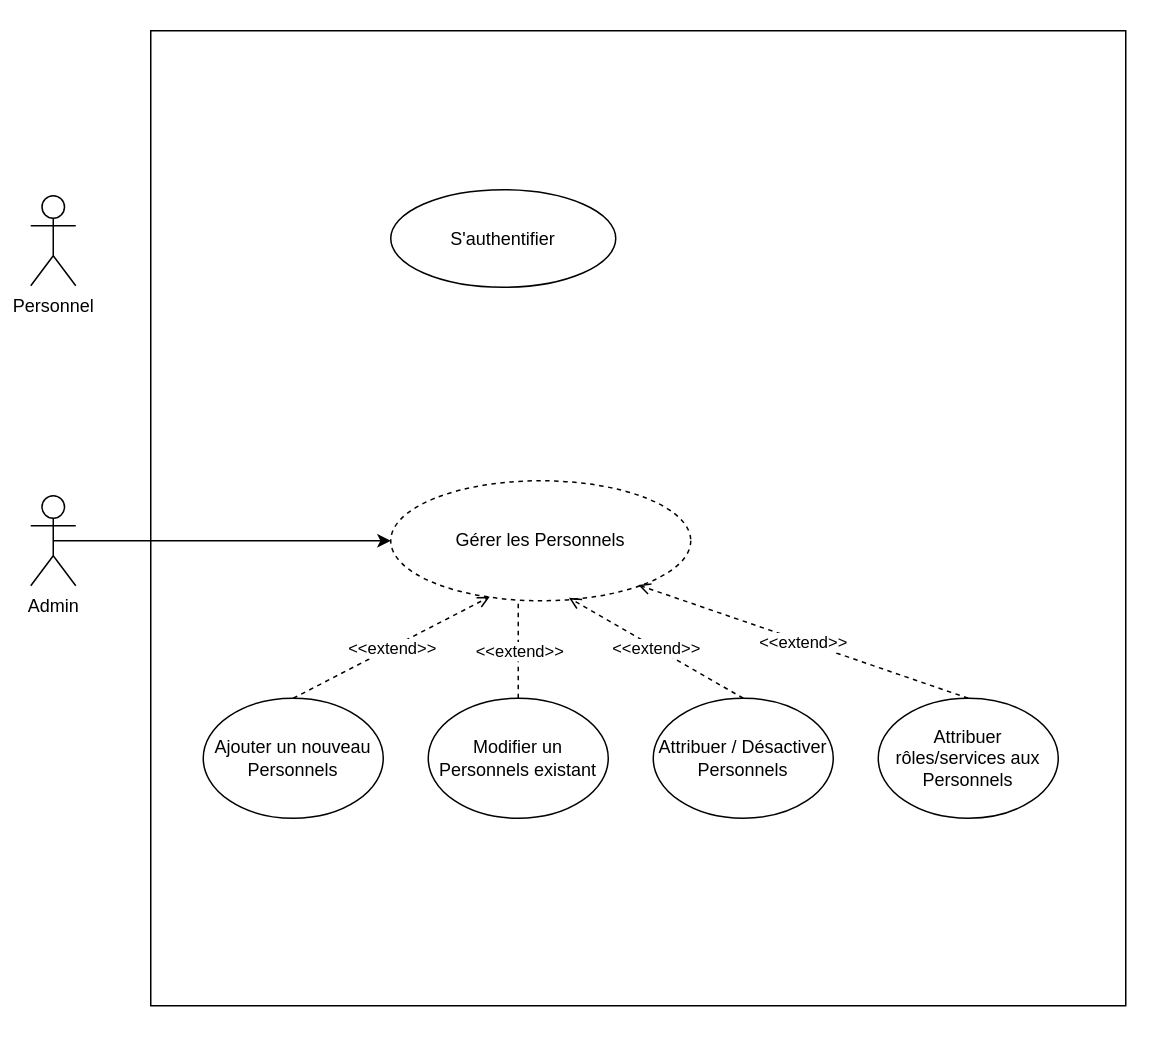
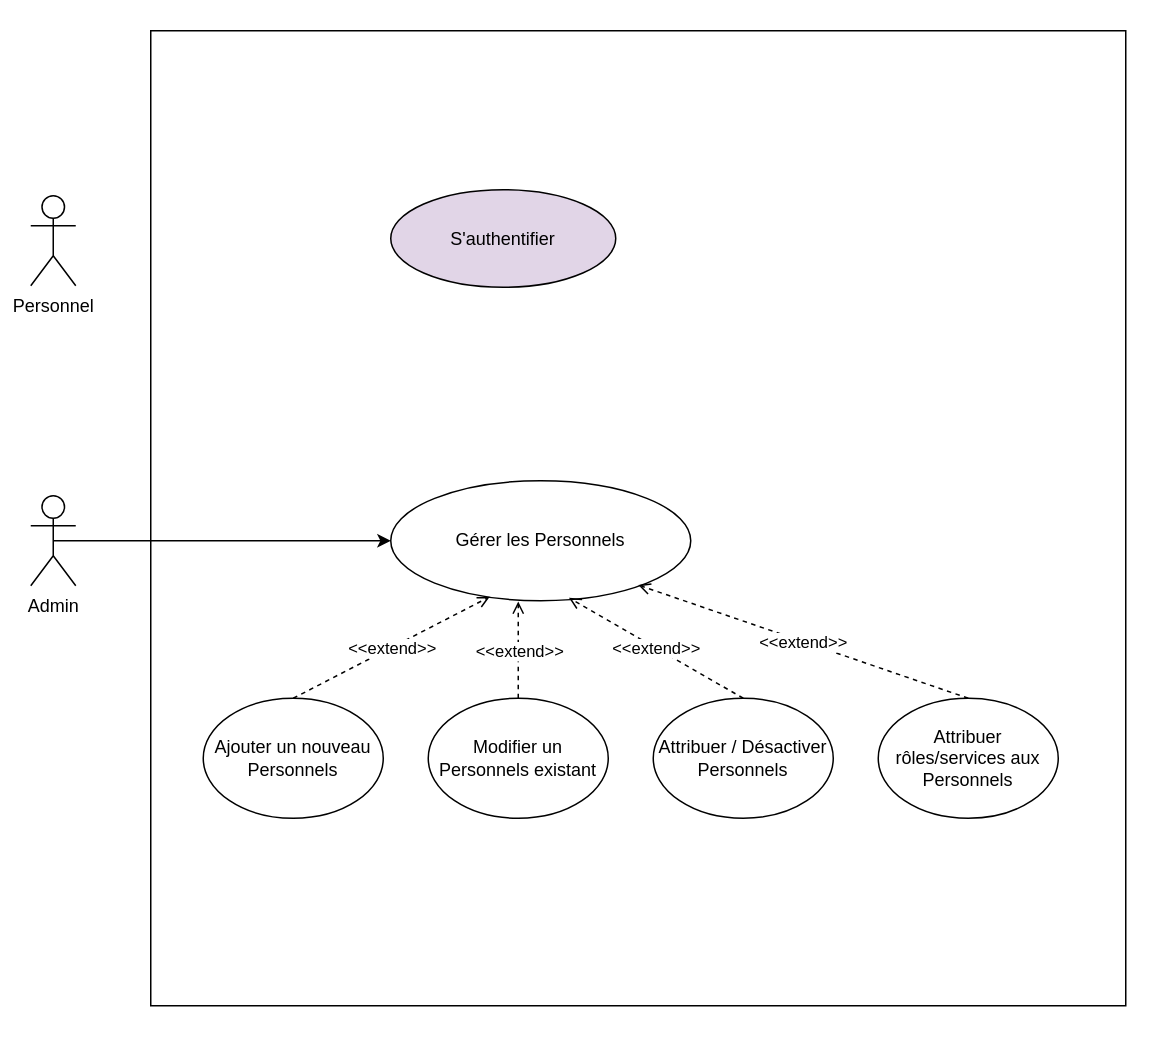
(503, 239) -> (503, 239)
(541, 541) -> (541, 541)
(518, 606) -> (518, 608)
